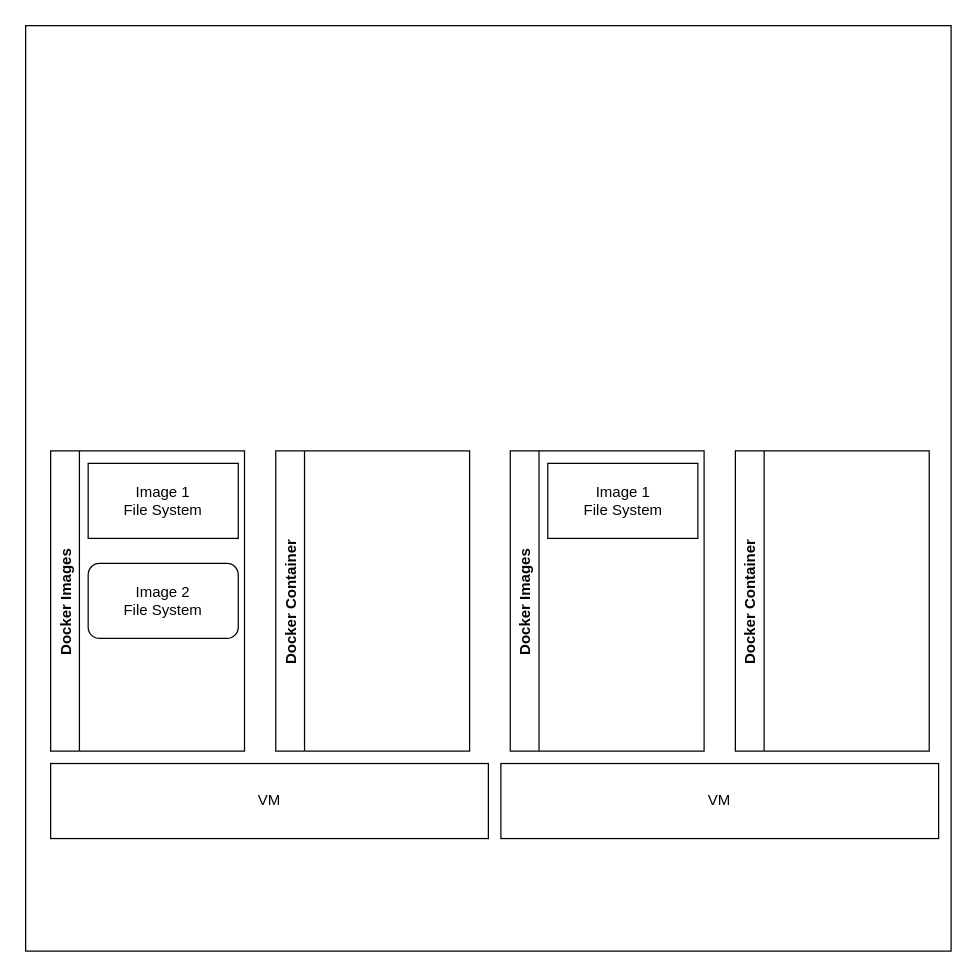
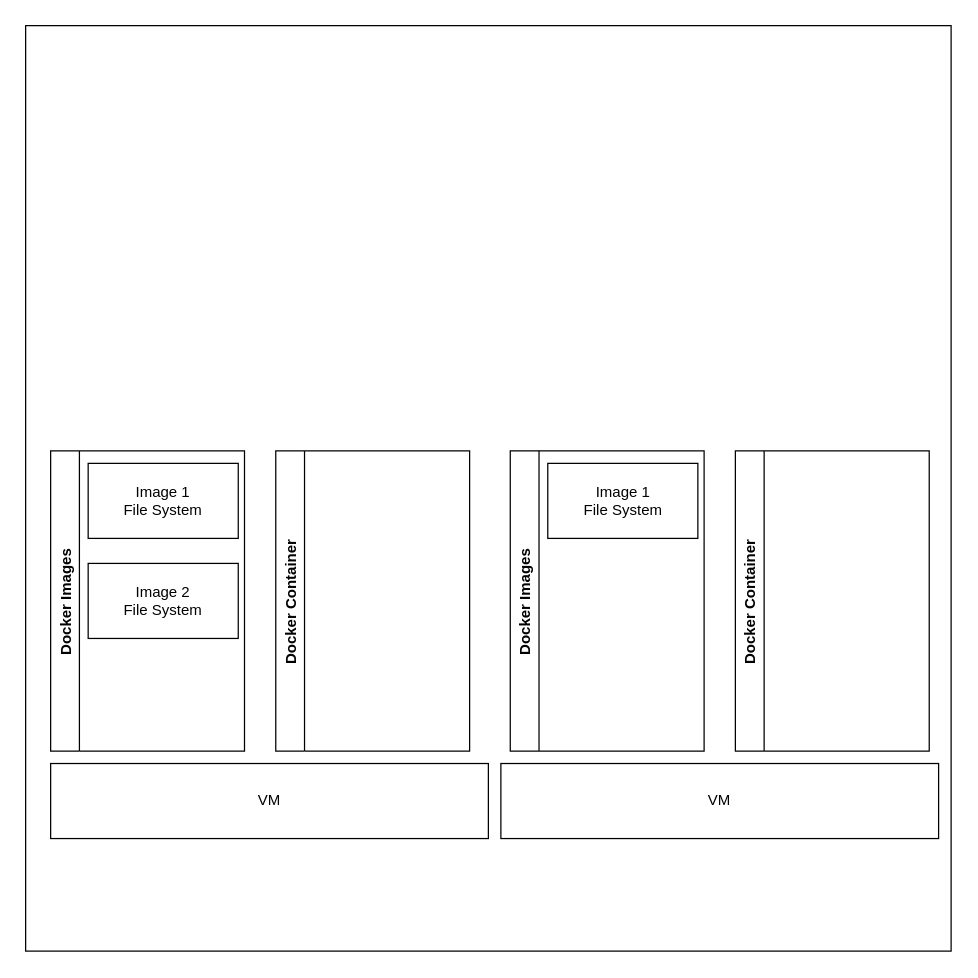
(163, 601) -> (163, 601)
